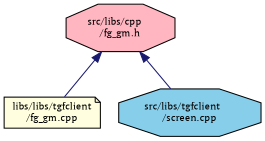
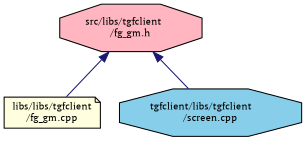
(121, 28) -> (131, 28)
(190, 113) -> (211, 113)
